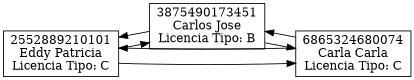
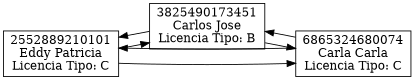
(207, 26) -> (207, 26)
